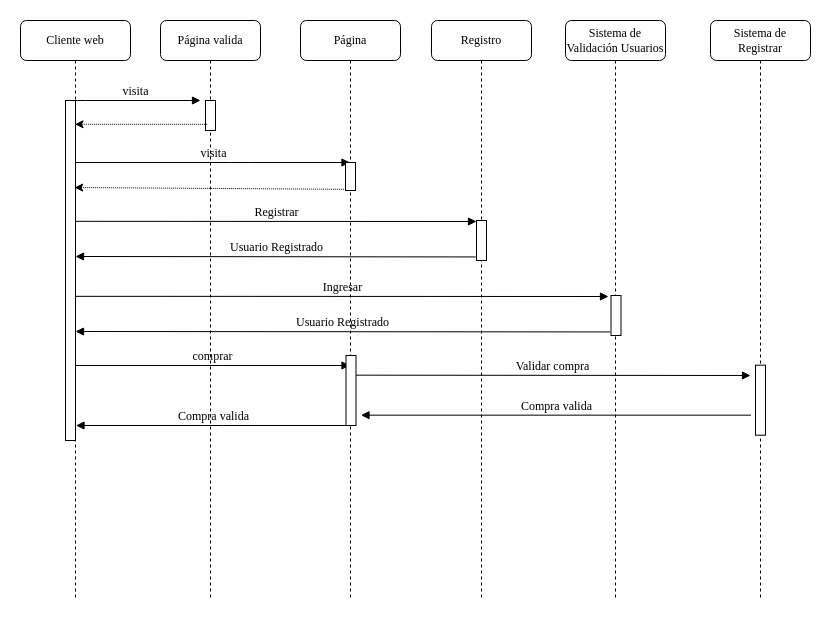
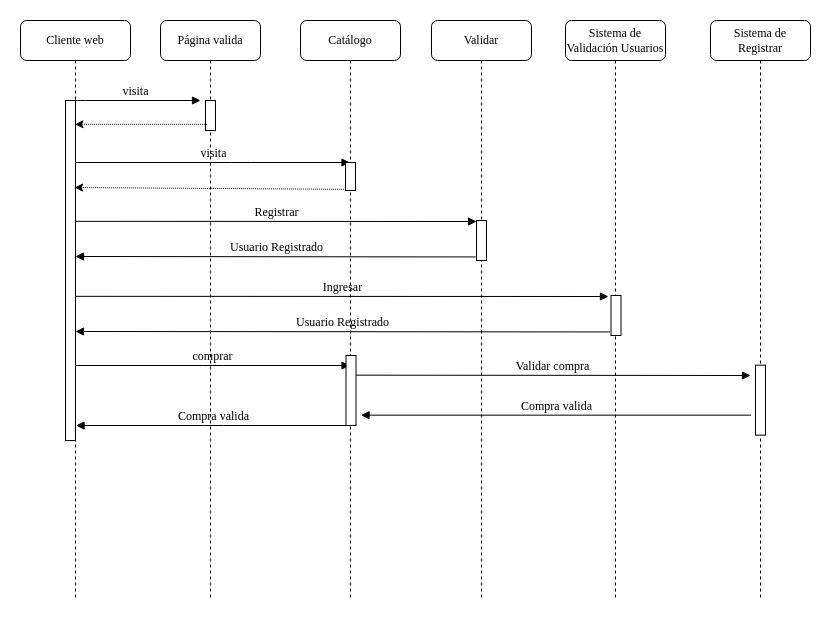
(351, 41) -> (351, 41)
(482, 41) -> (482, 41)
